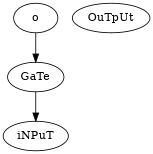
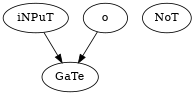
(111, 18) -> none
none -> (167, 18)
(36, 103) -> (51, 44)
